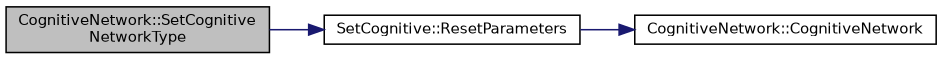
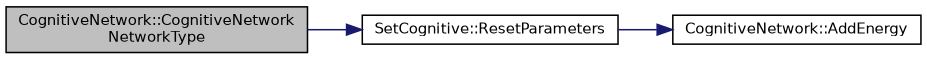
(138, 30) -> (157, 30)
(785, 30) -> (797, 30)
